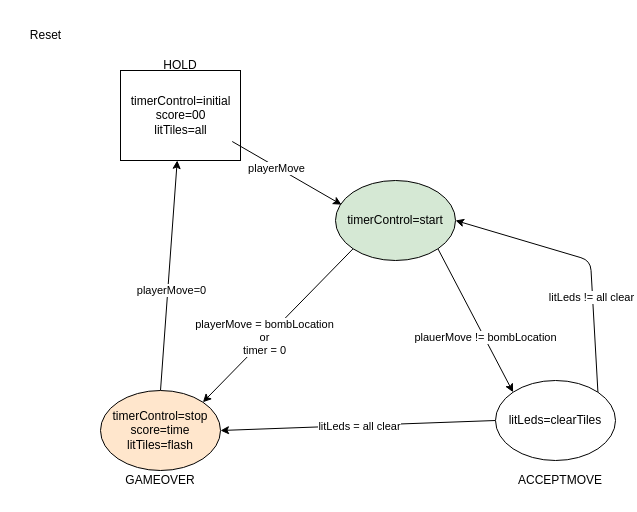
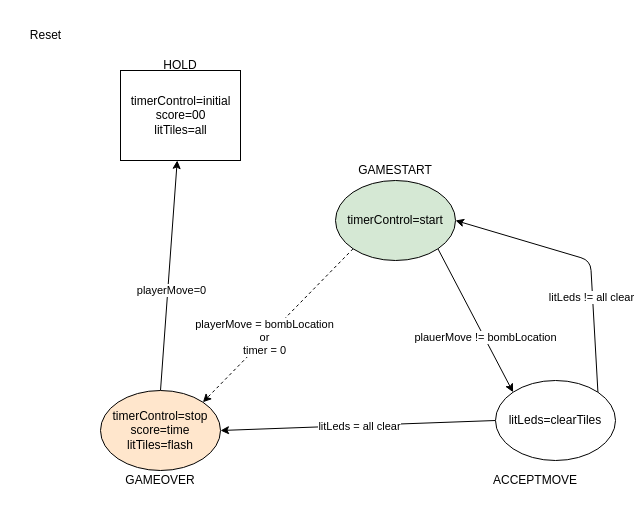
(284, 171) -> none
none -> (396, 171)
(319, 284) -> (319, 284)
(561, 481) -> (536, 481)
